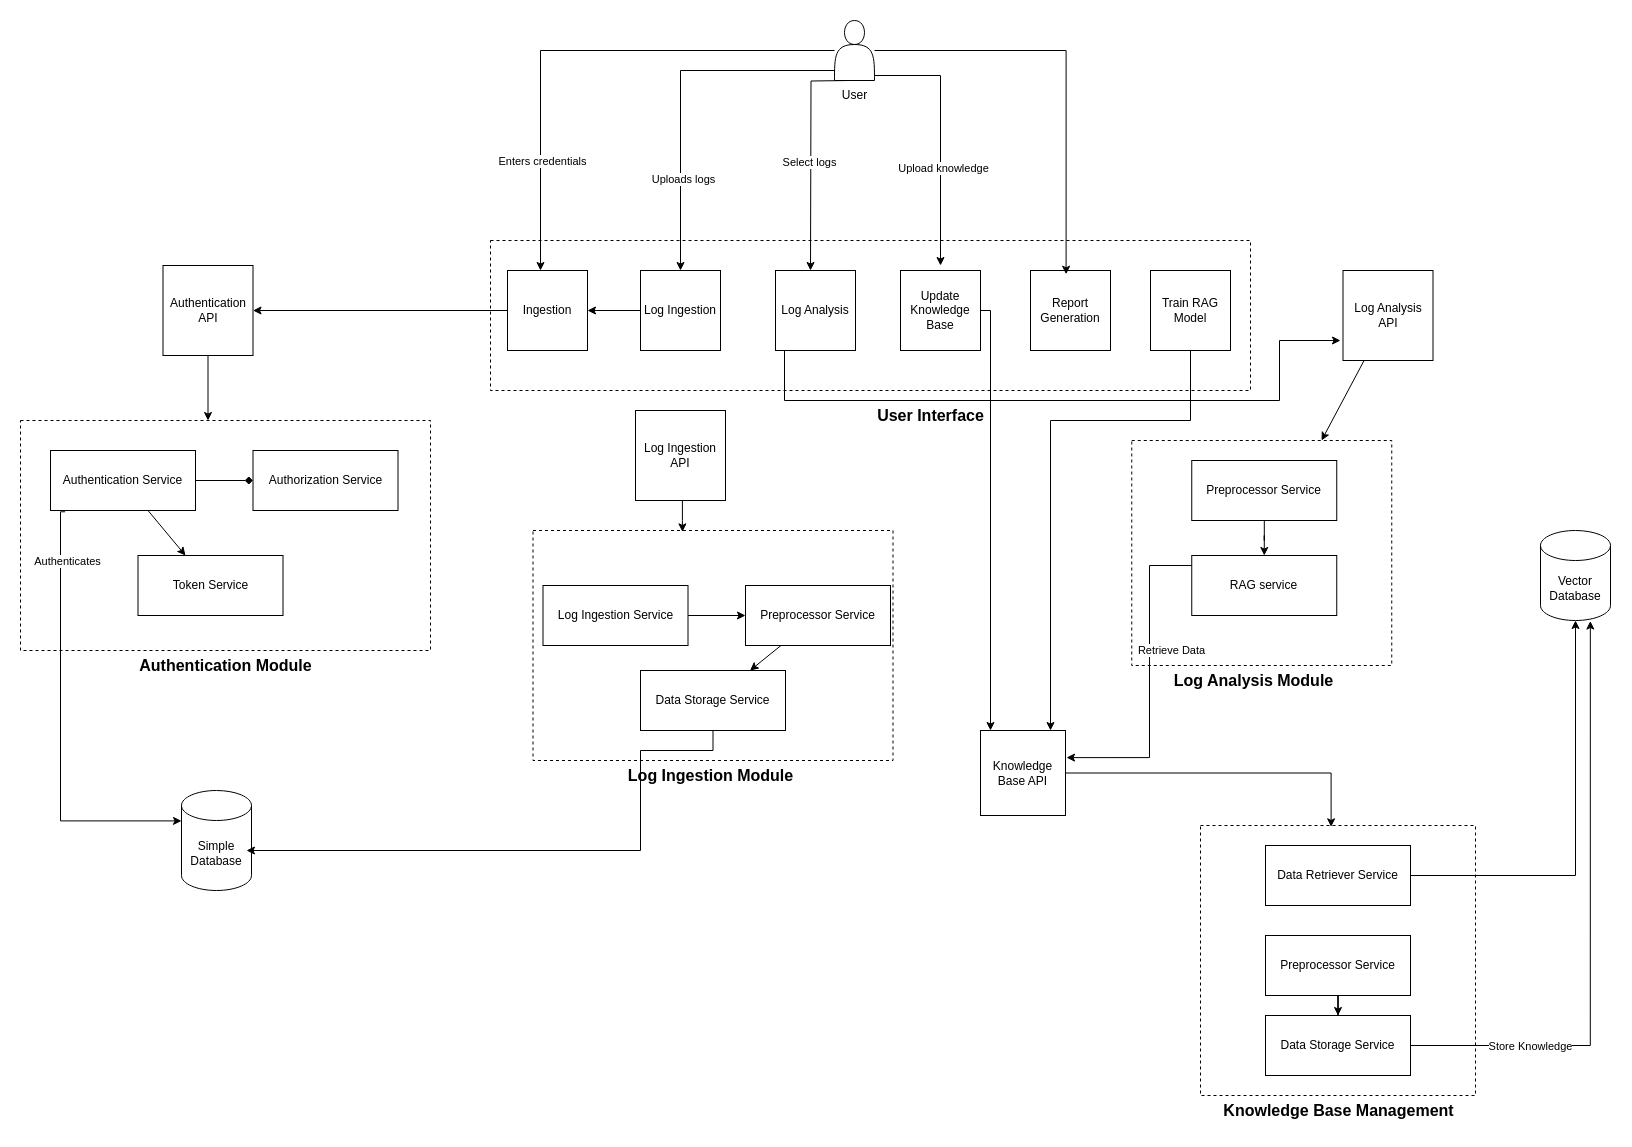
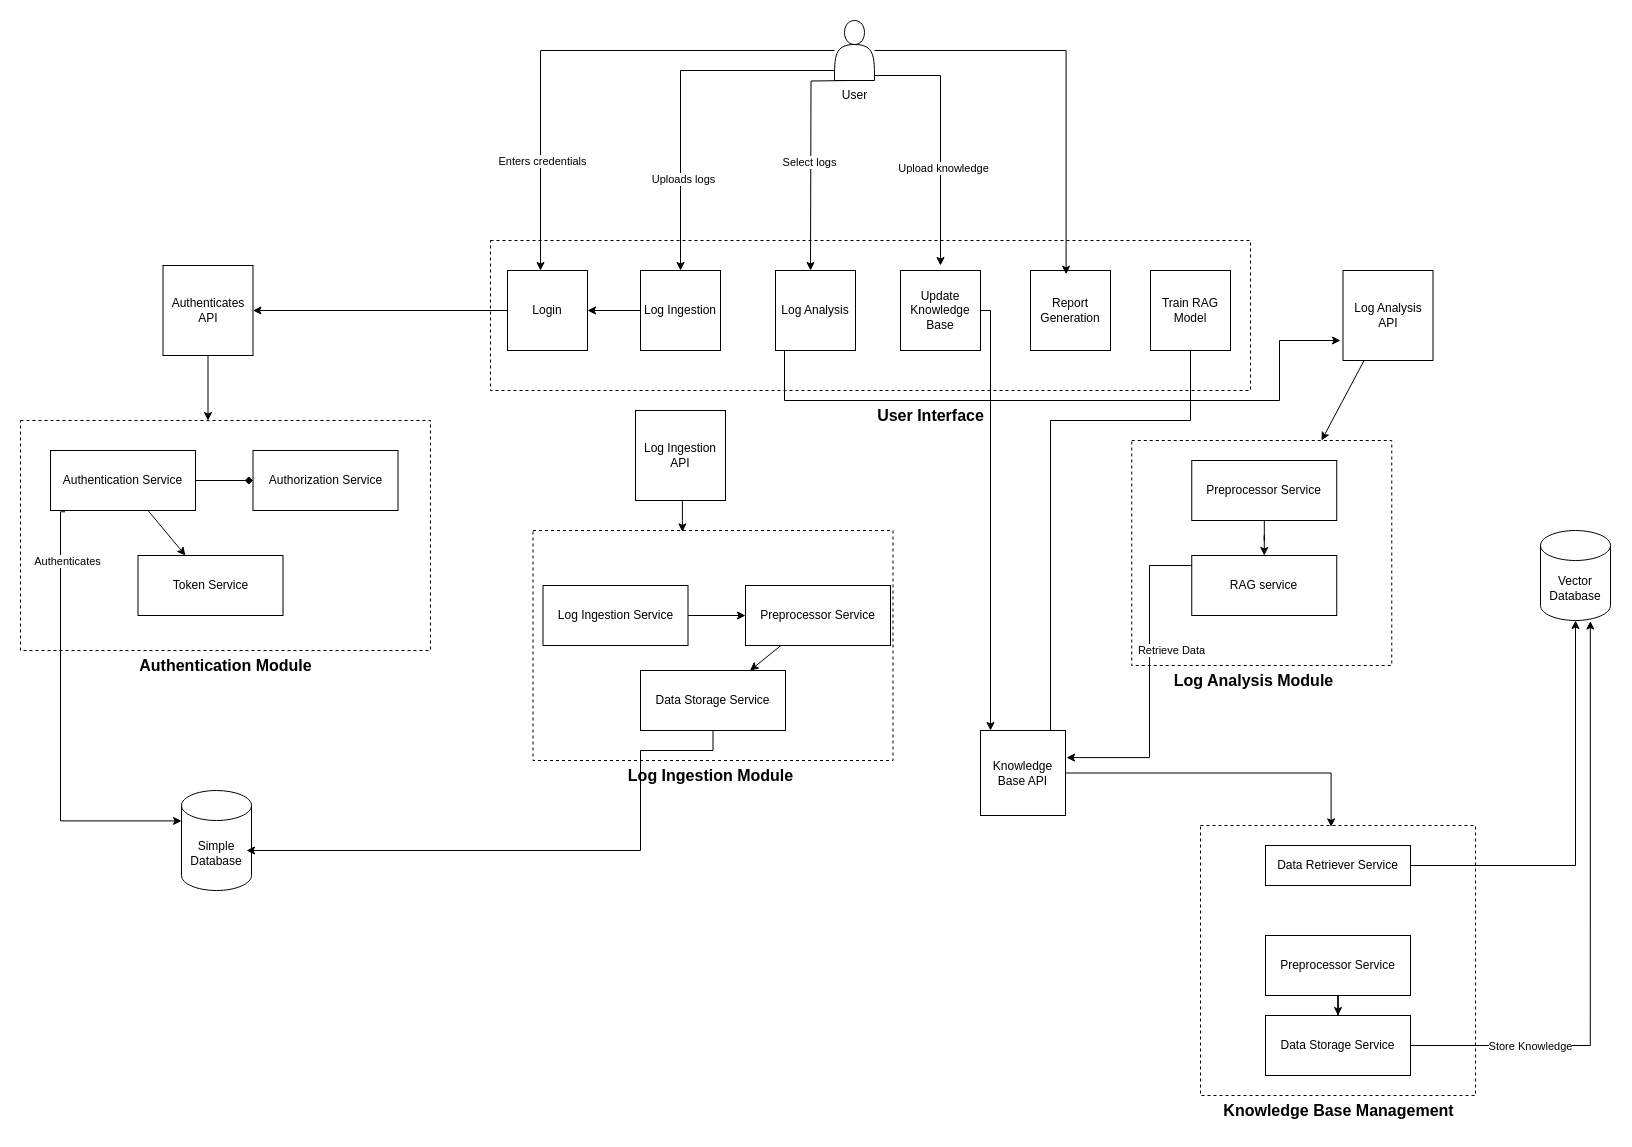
(209, 311) -> (209, 311)
(548, 311) -> (548, 311)
(1051, 722) -> (1051, 725)
(1338, 876) -> (1338, 866)
